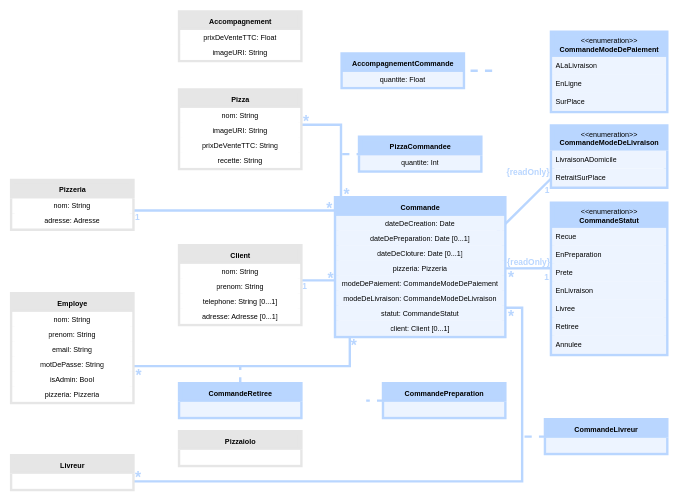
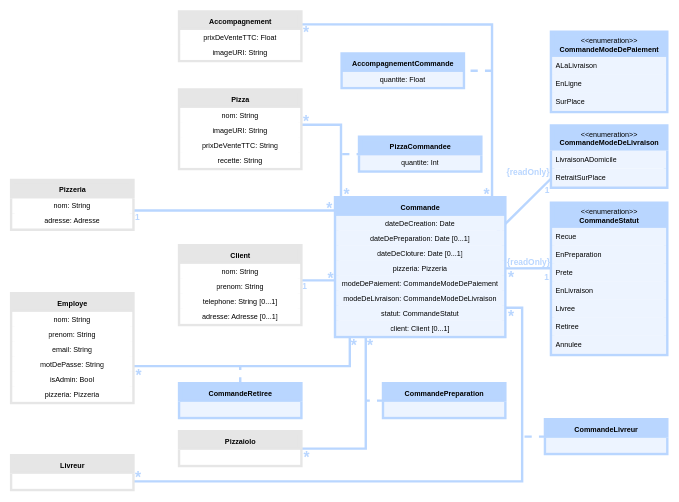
none -> (483, 24)
none -> (366, 425)
